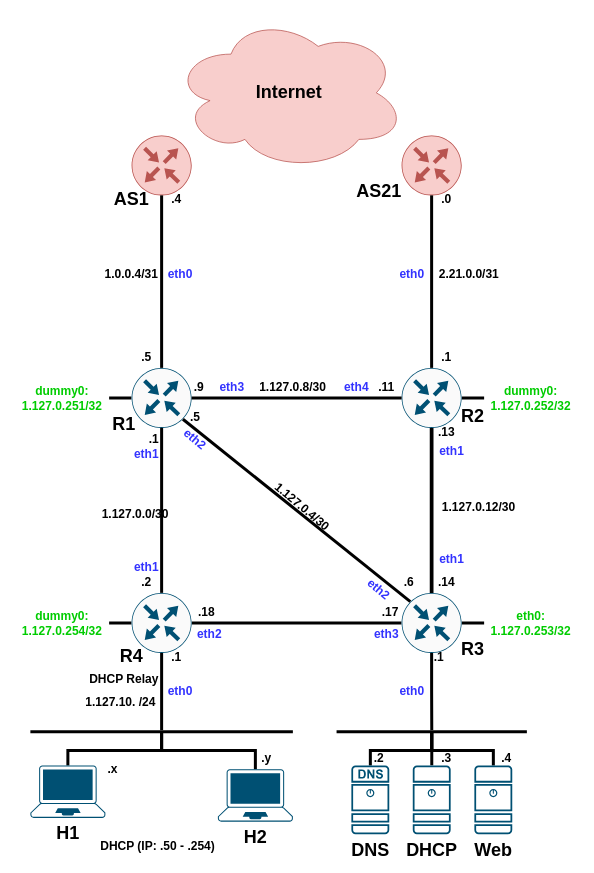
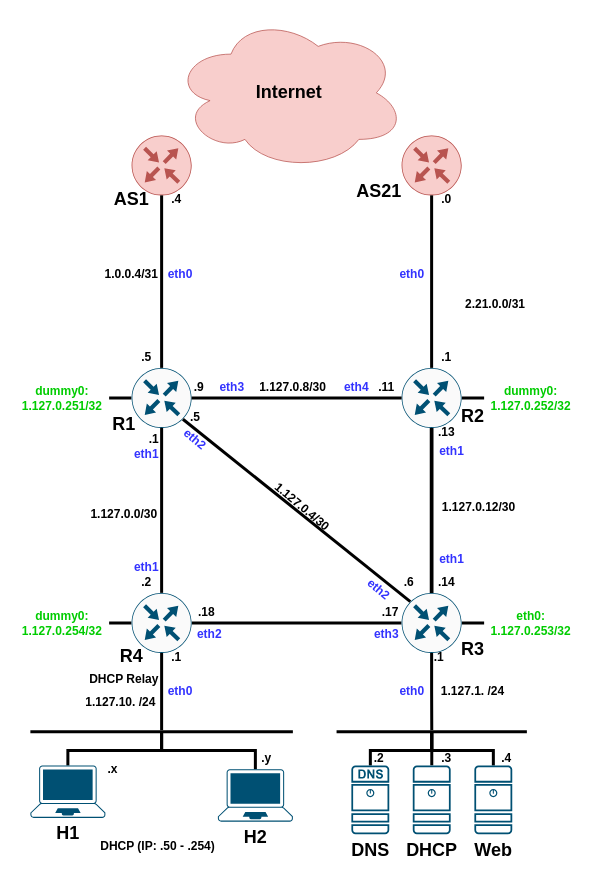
(469, 274) -> (495, 304)
(135, 514) -> (124, 514)
none -> (473, 690)
